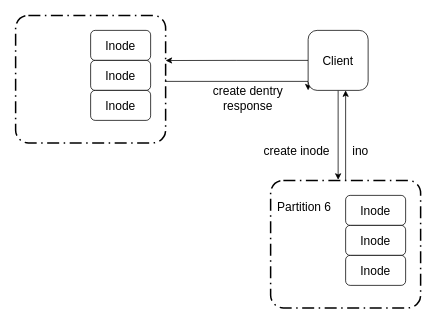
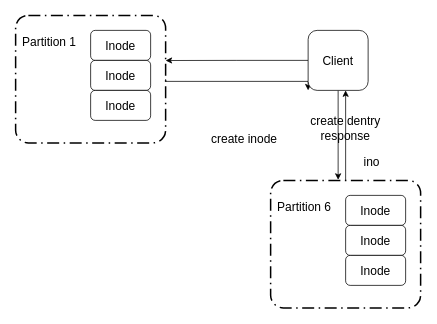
none -> (49, 42)
(248, 98) -> (345, 128)
(297, 150) -> (244, 139)
(360, 150) -> (372, 162)
